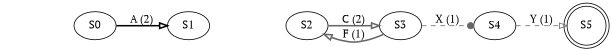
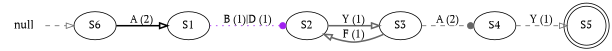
(354, 20) -> (354, 20)
(448, 20) -> (448, 20)
none -> (24, 26)
(95, 26) -> (95, 26)
none -> (245, 26)
